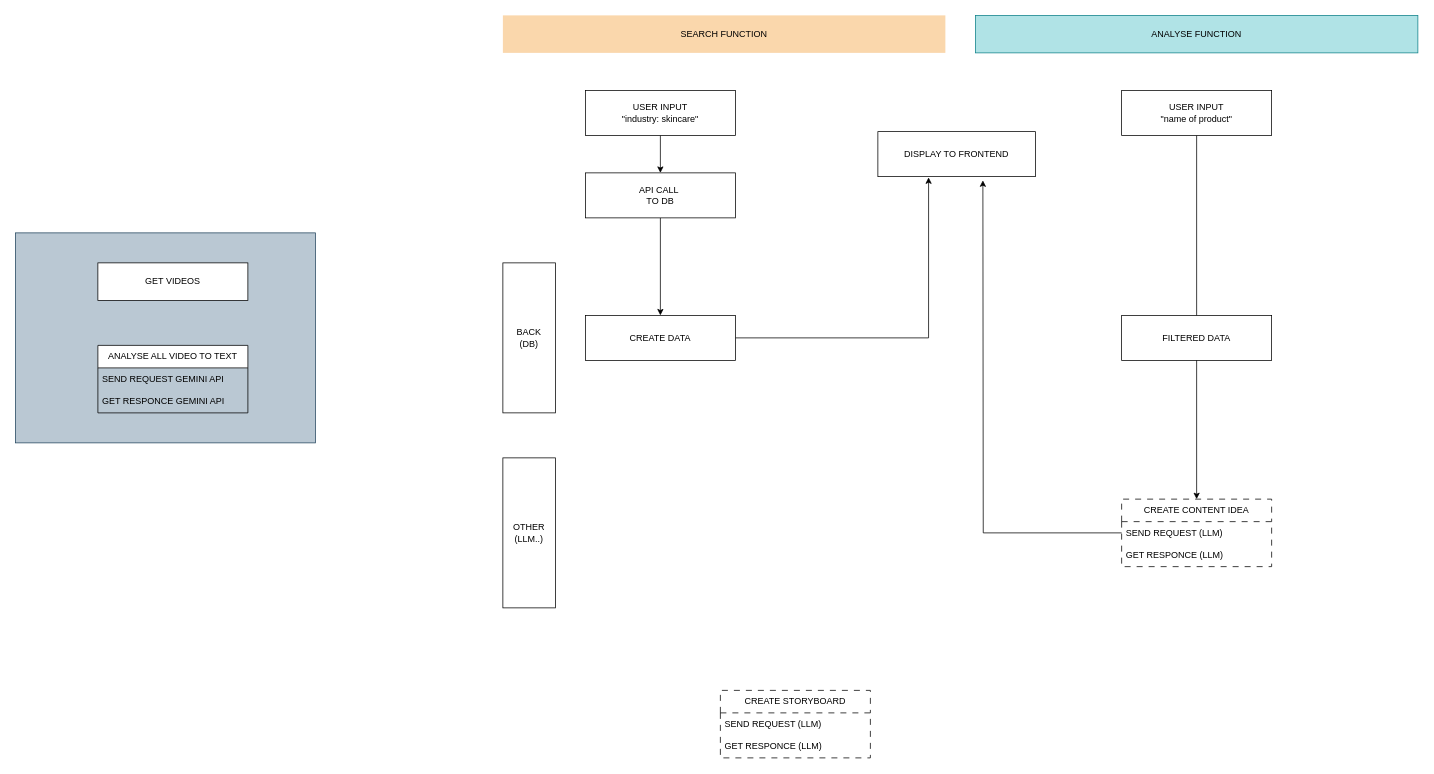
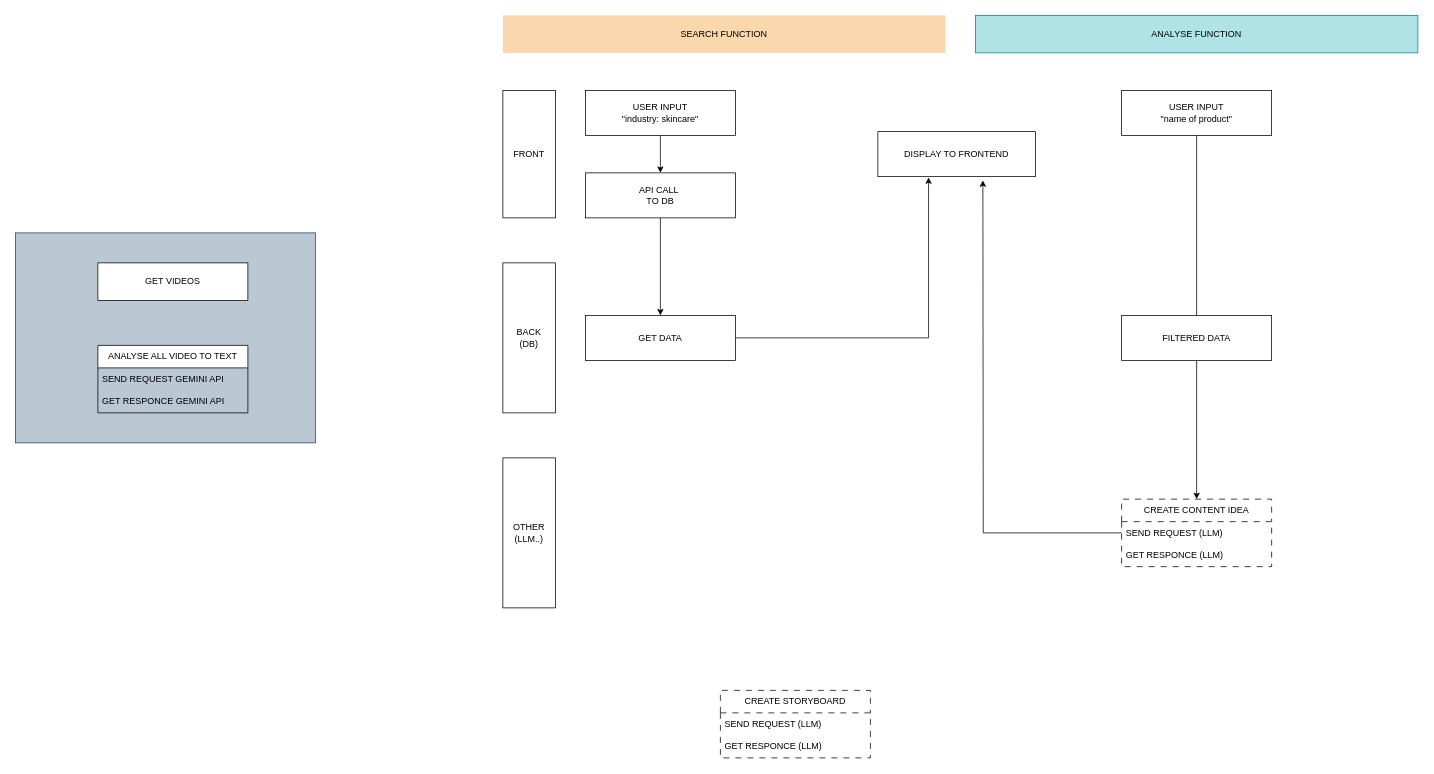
none -> (529, 154)
(660, 338) -> (660, 338)
